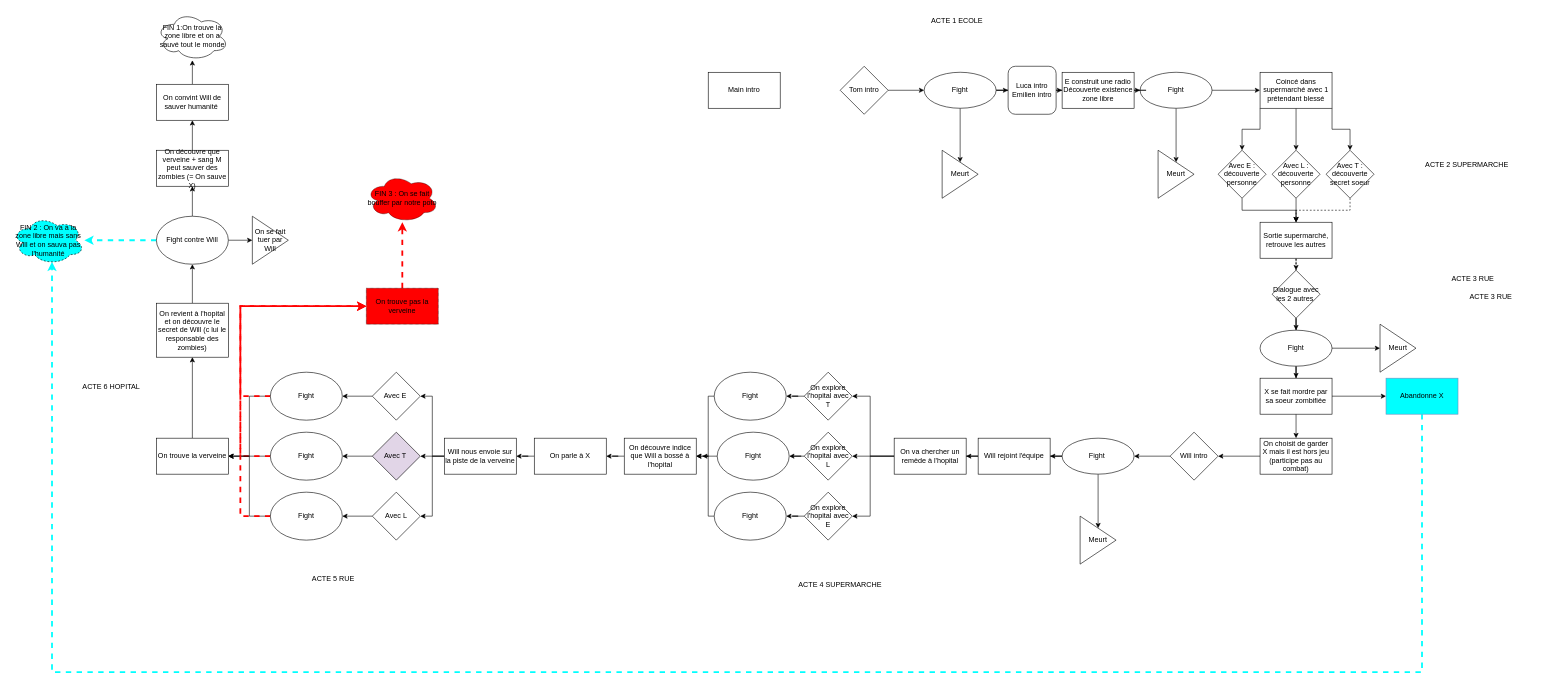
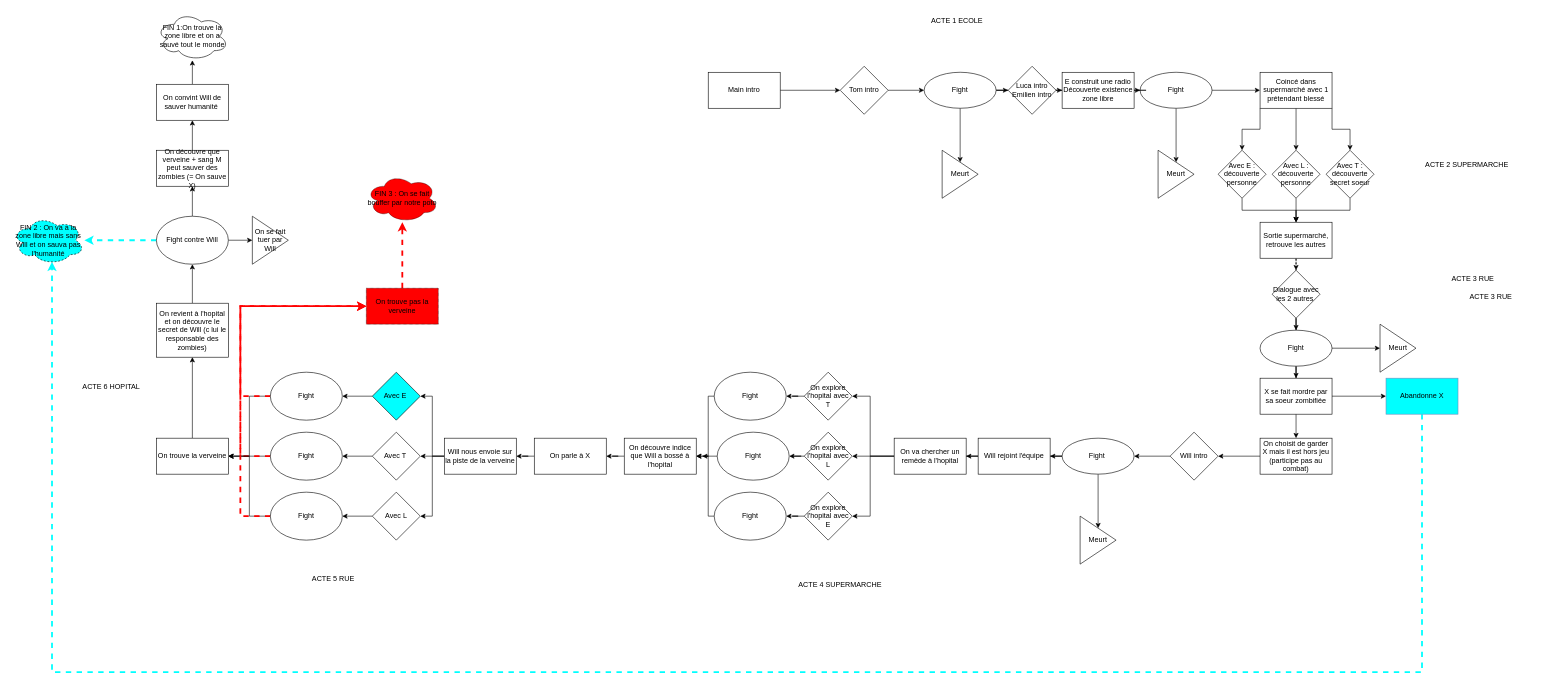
none -> (834, 90)
(1032, 90) -> (1032, 90)
(1330, 210) -> (1330, 210)
(396, 396) -> (396, 396)
(396, 456) -> (396, 456)
